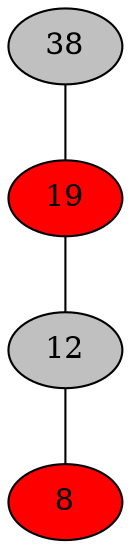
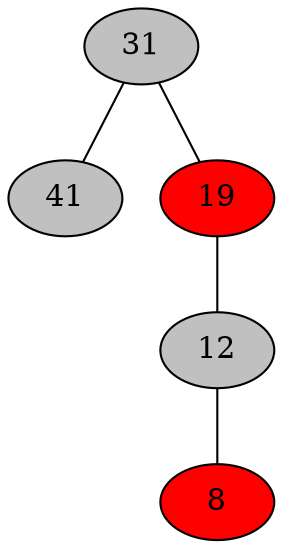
(65, 46) -> (141, 46)
none -> (65, 198)
